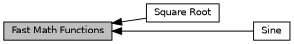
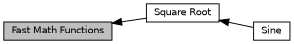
(188, 31) -> (241, 25)
